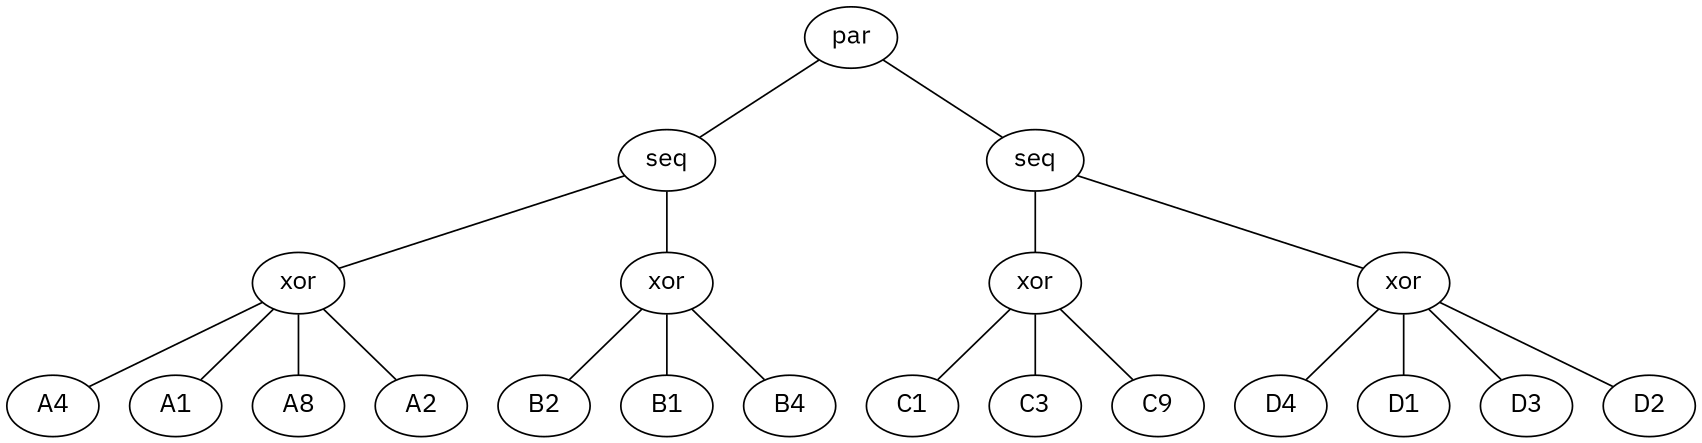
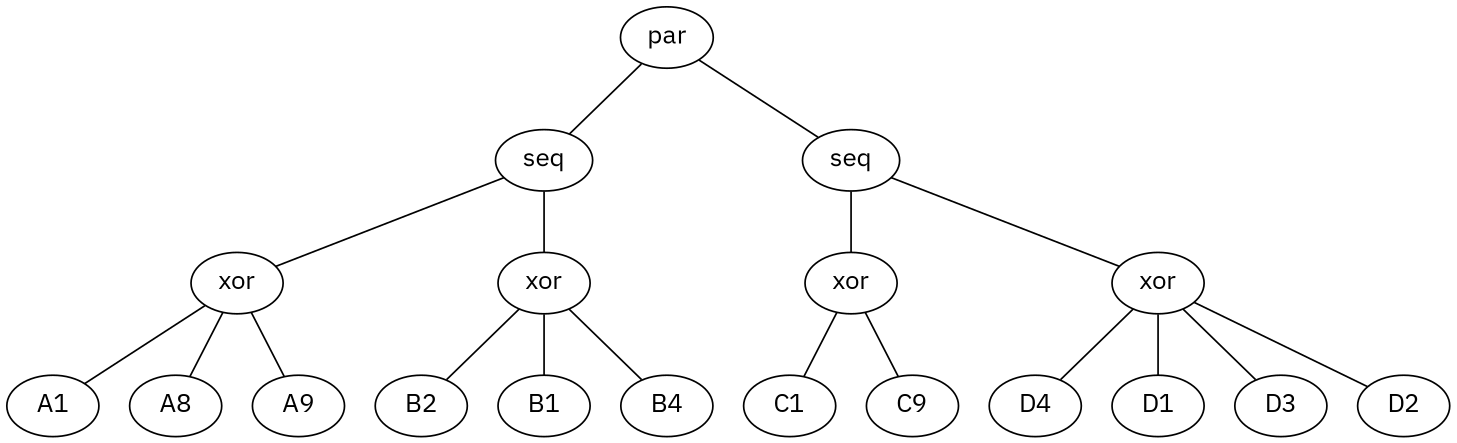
(53, 406) -> none
(421, 406) -> (298, 406)
(1035, 406) -> none
